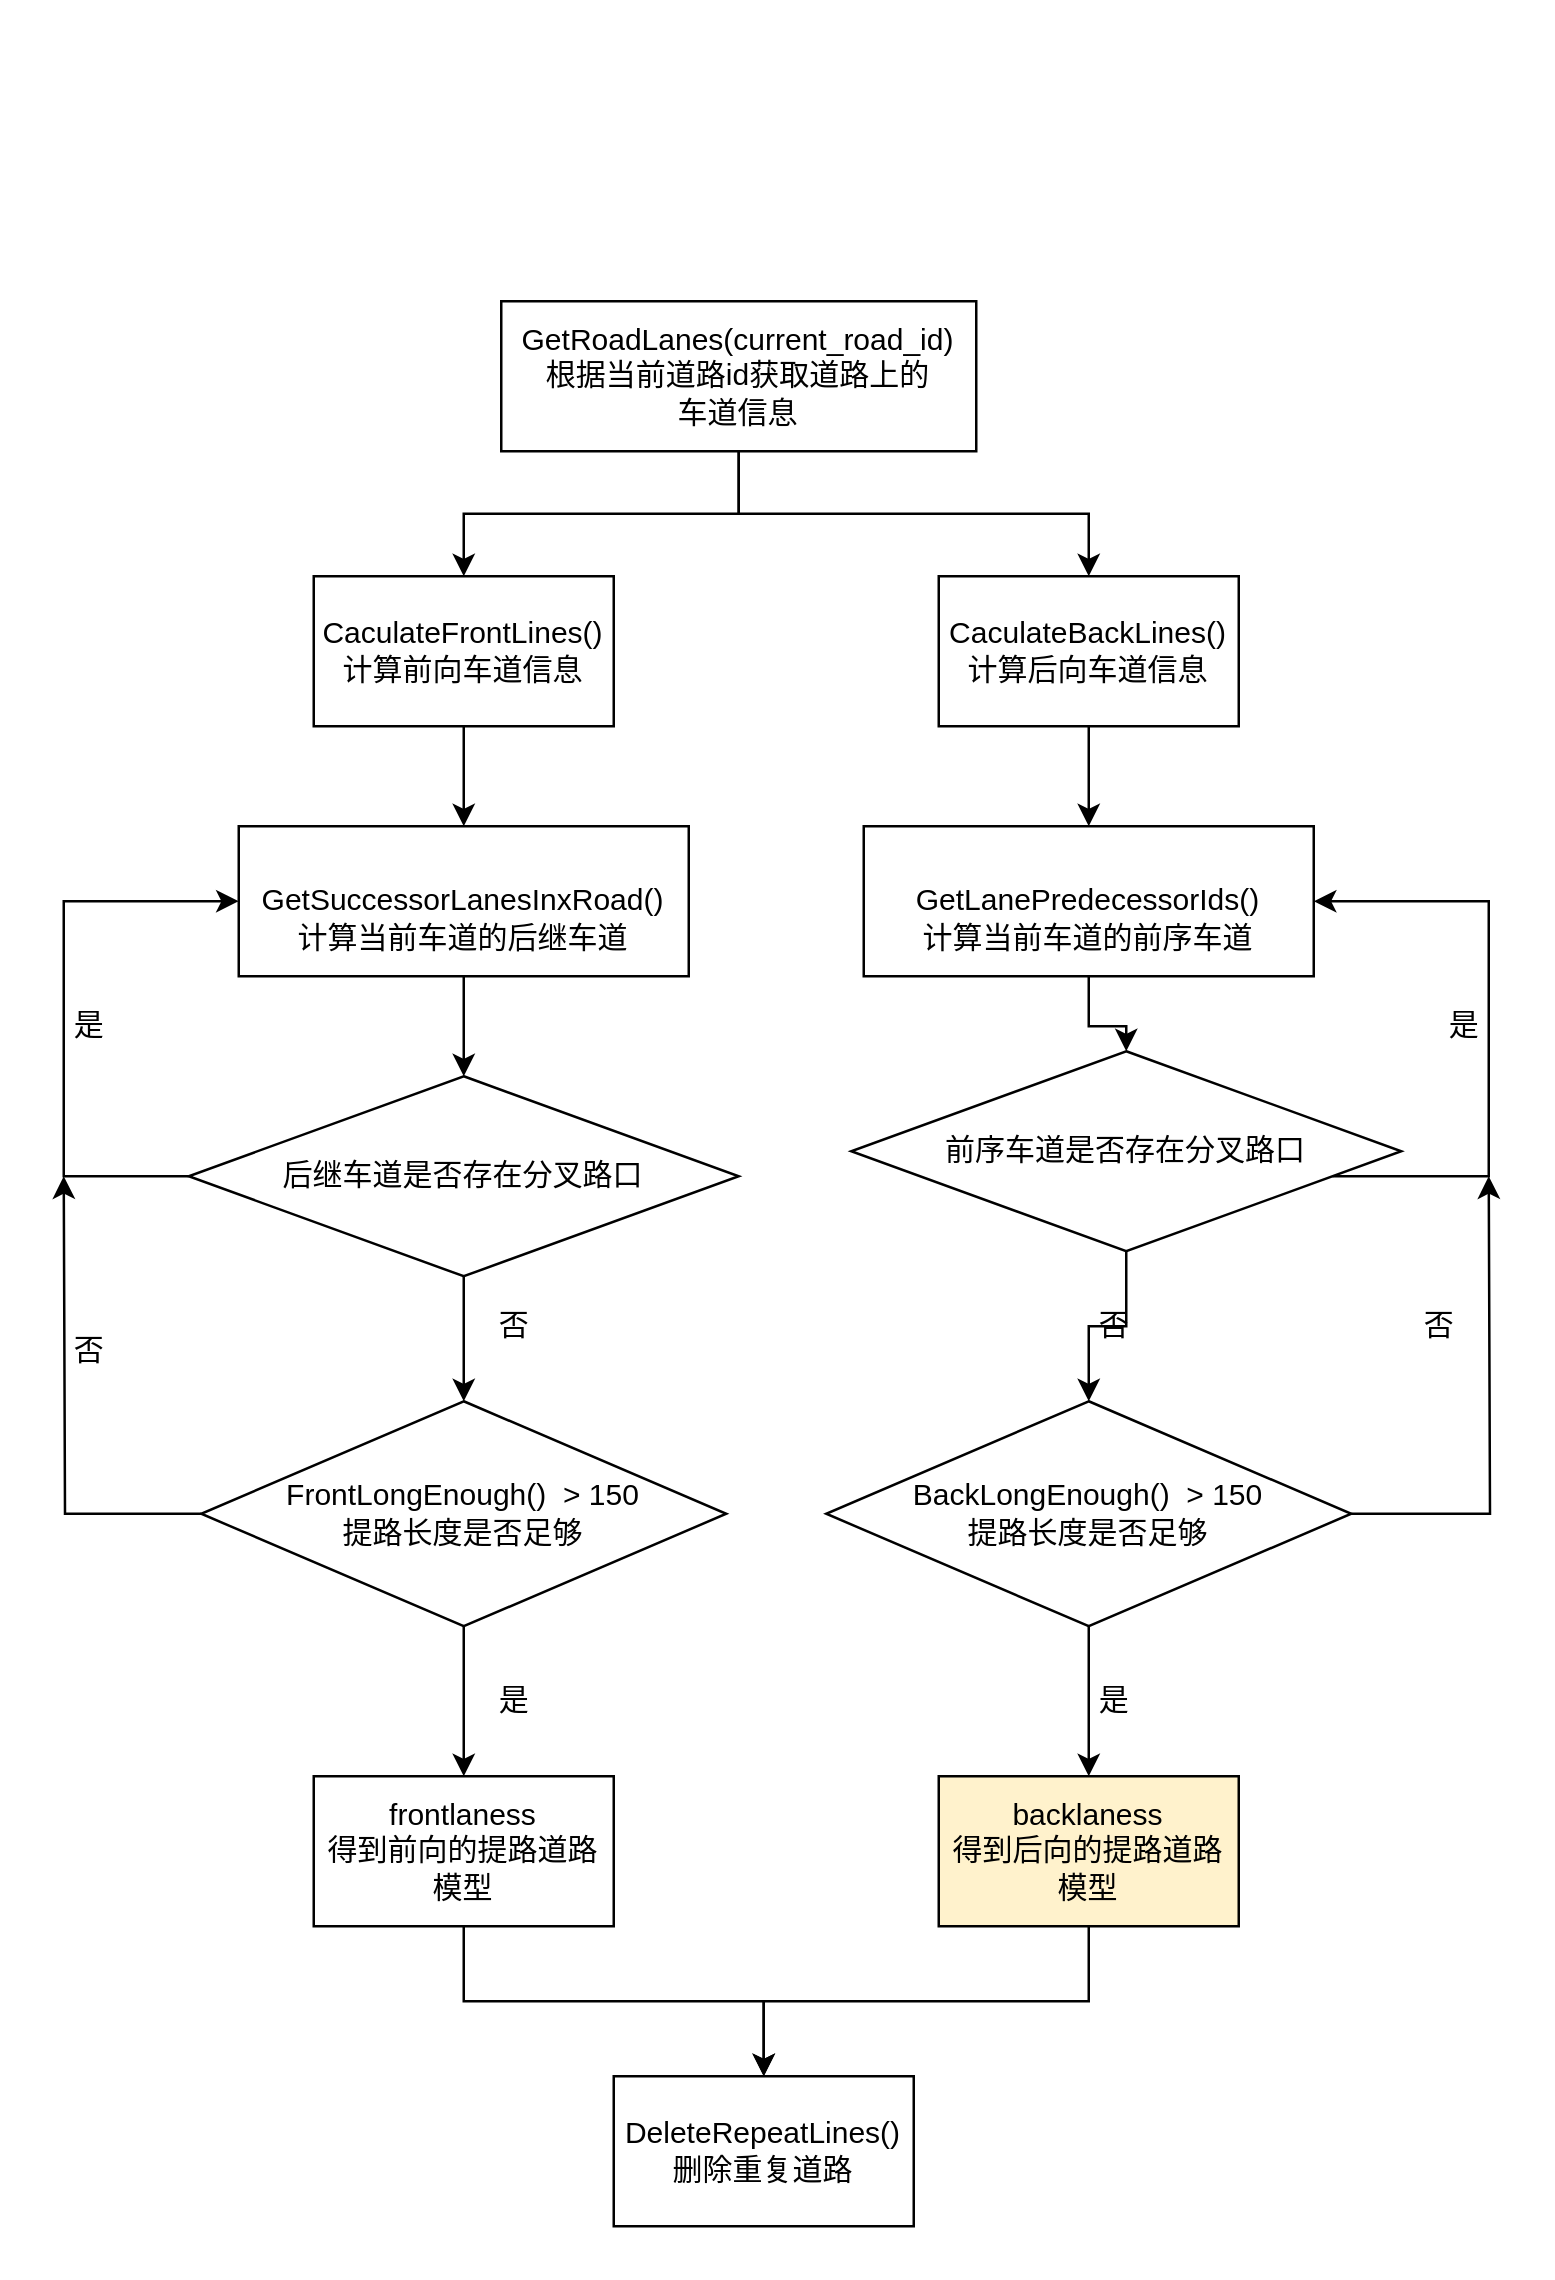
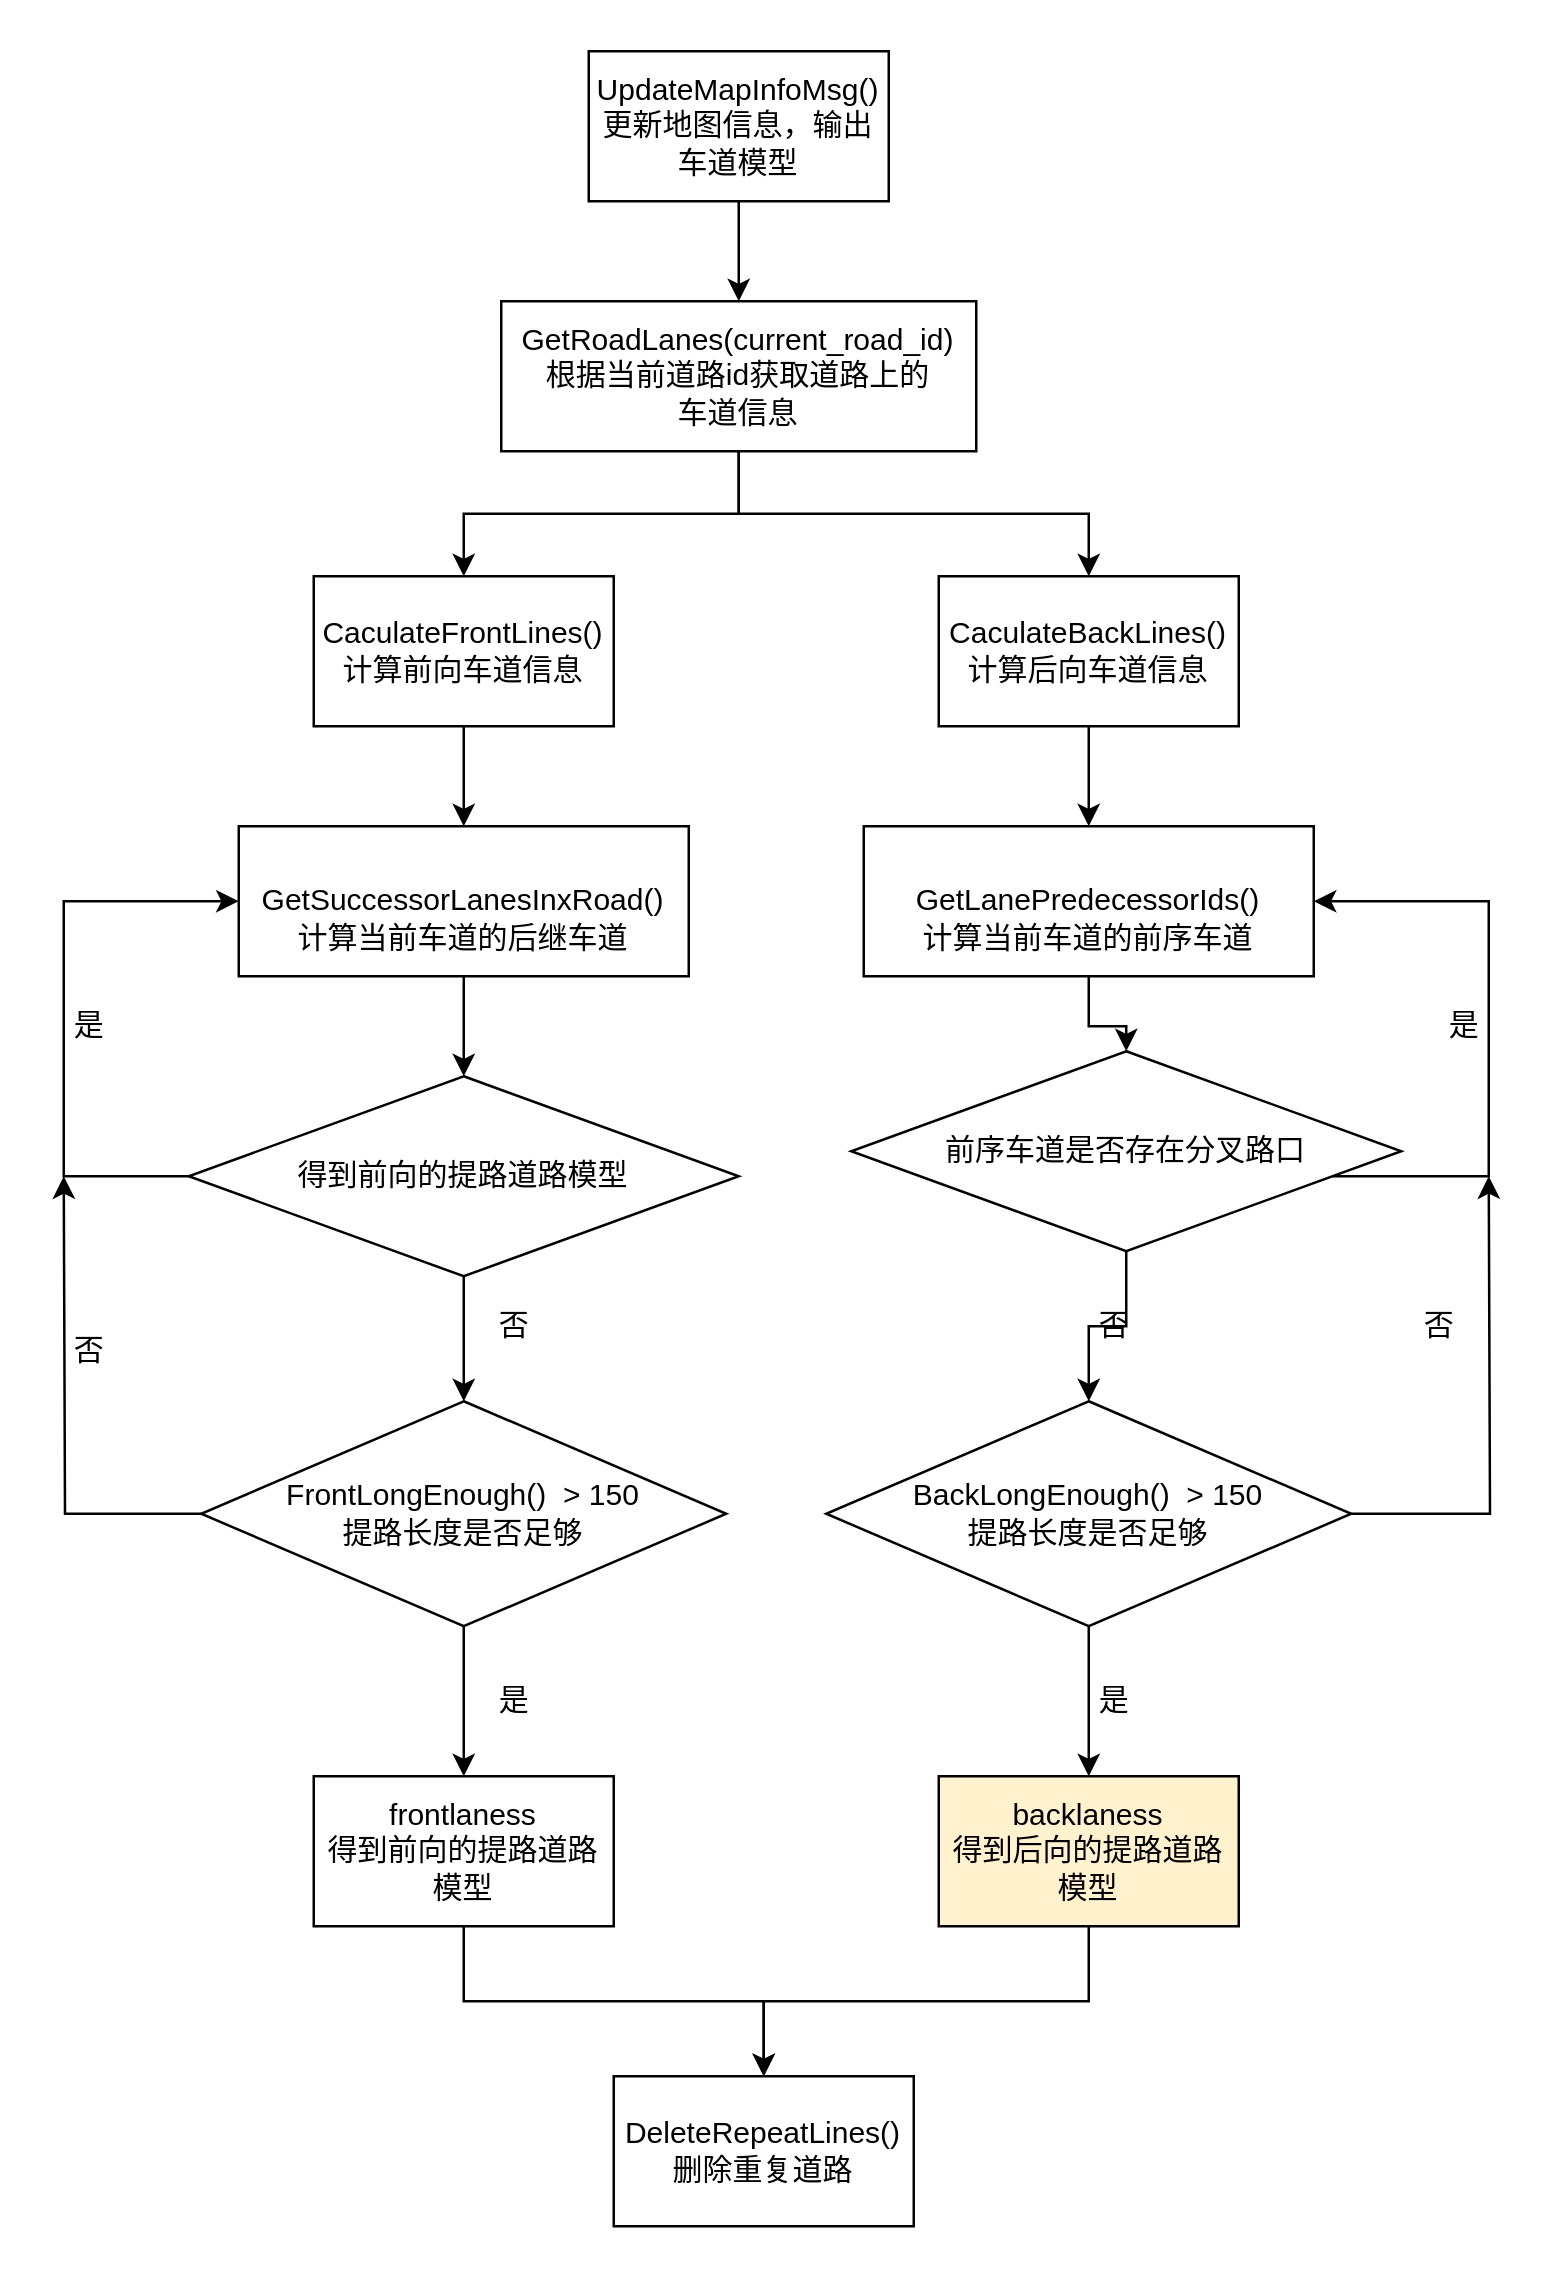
none -> (739, 126)
none -> (739, 243)
(464, 1176) -> (464, 1176)
